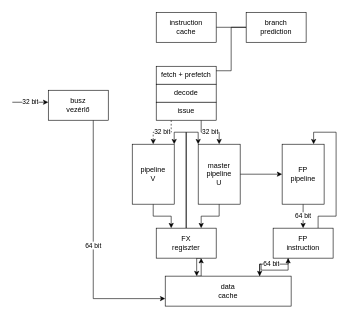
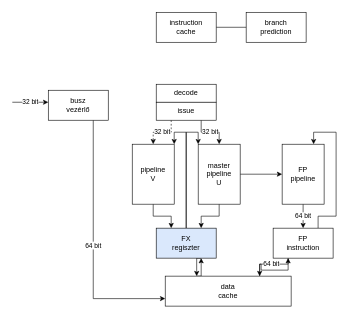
(231, 58) -> none
(186, 75) -> none
(186, 243) -> (186, 243)
